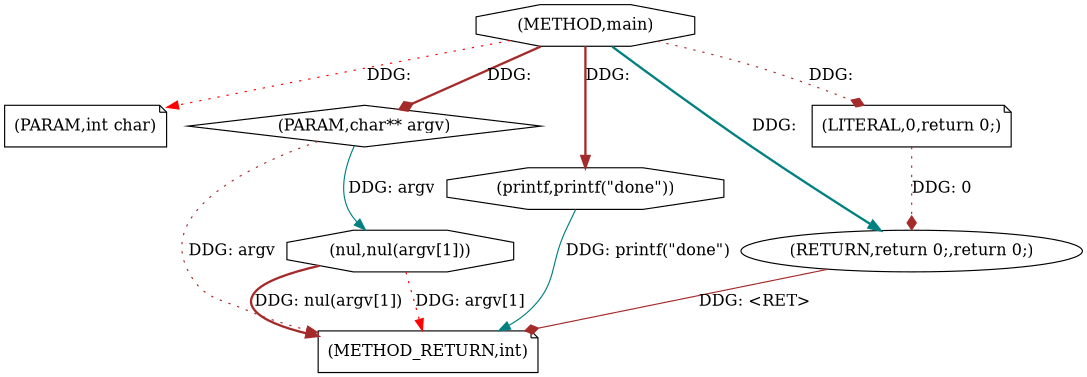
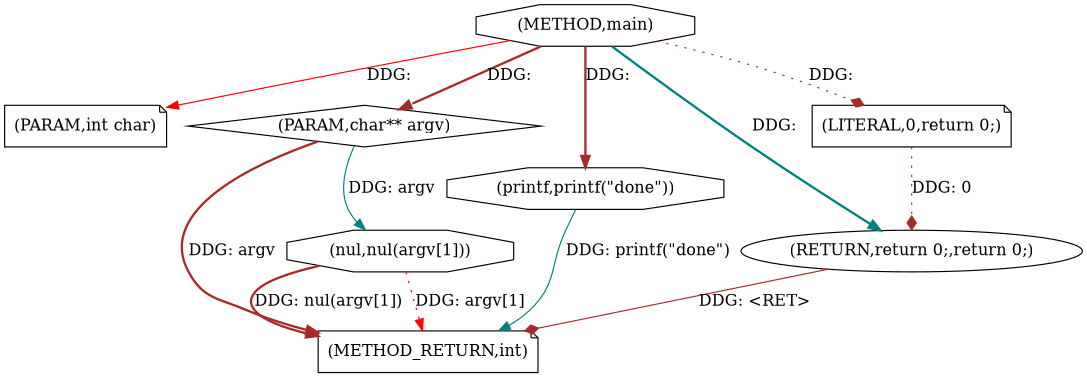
(344, 72) -> (344, 72)
(477, 75) -> (477, 75)
(184, 237) -> (184, 237)
